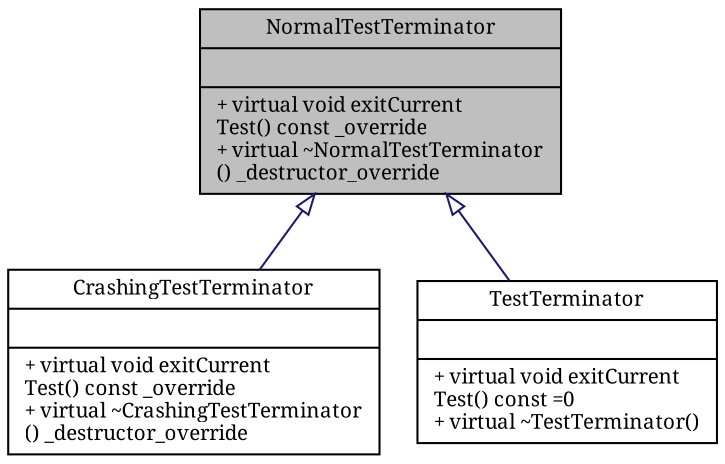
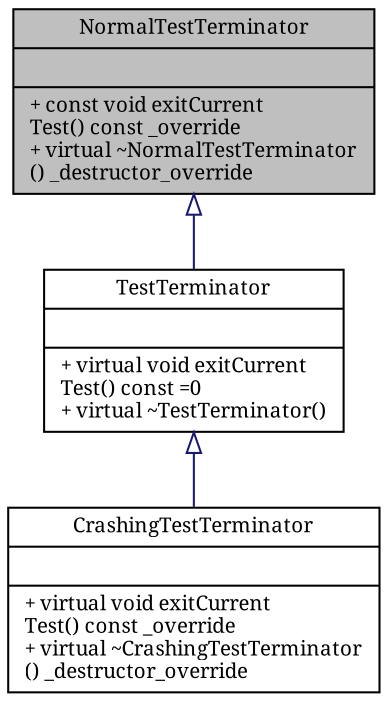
(341, 106) -> (148, 106)
(281, 240) -> (194, 480)
